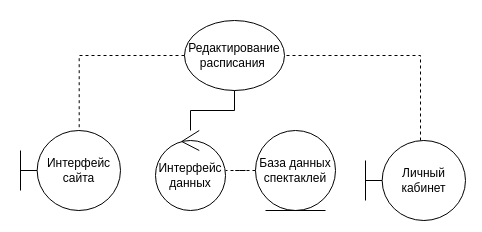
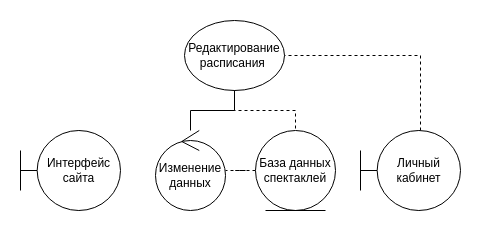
(96, 56) -> (276, 111)
(191, 176) -> (191, 176)
(416, 181) -> (411, 171)
